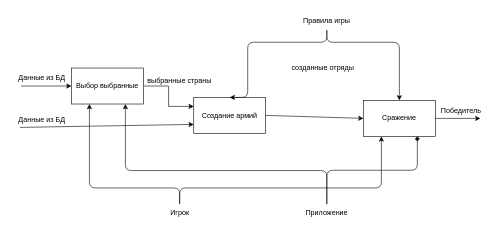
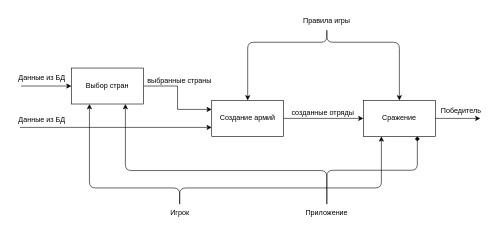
(323, 68) -> (323, 113)
(107, 86) -> (107, 86)
(230, 116) -> (248, 119)
